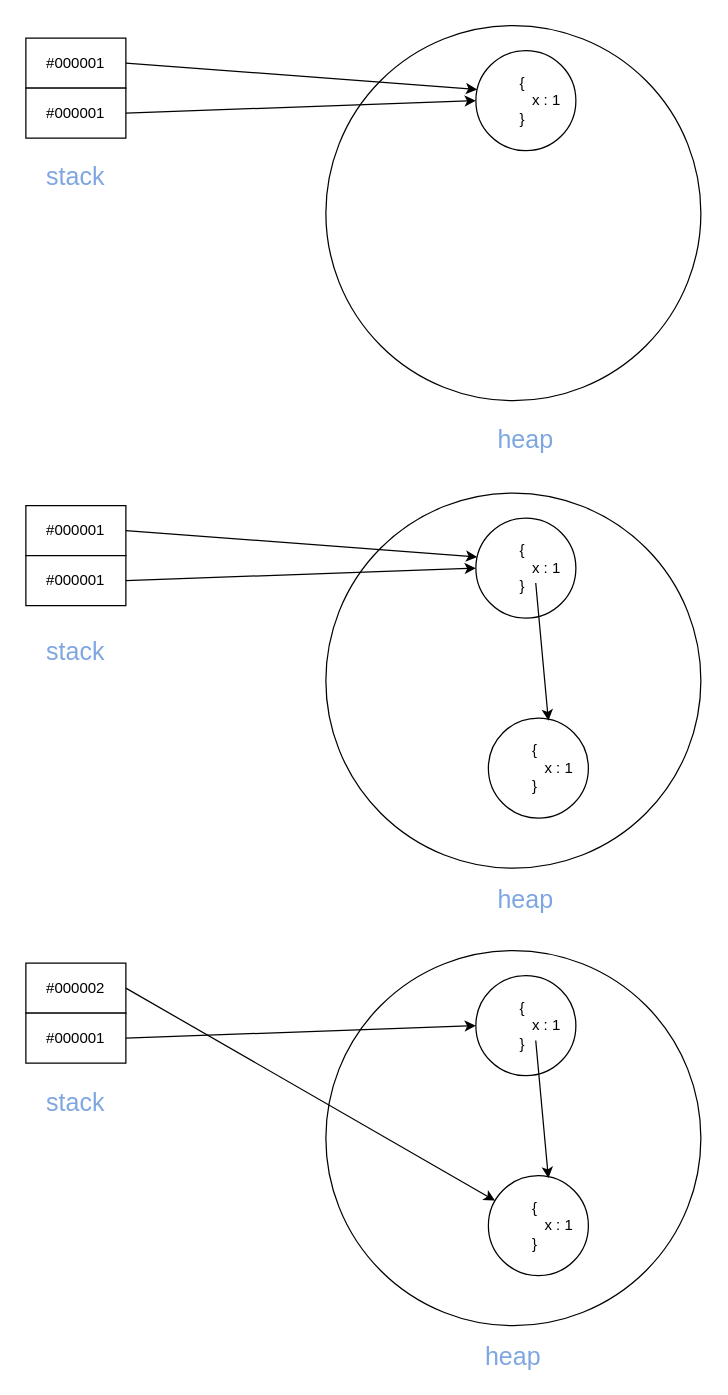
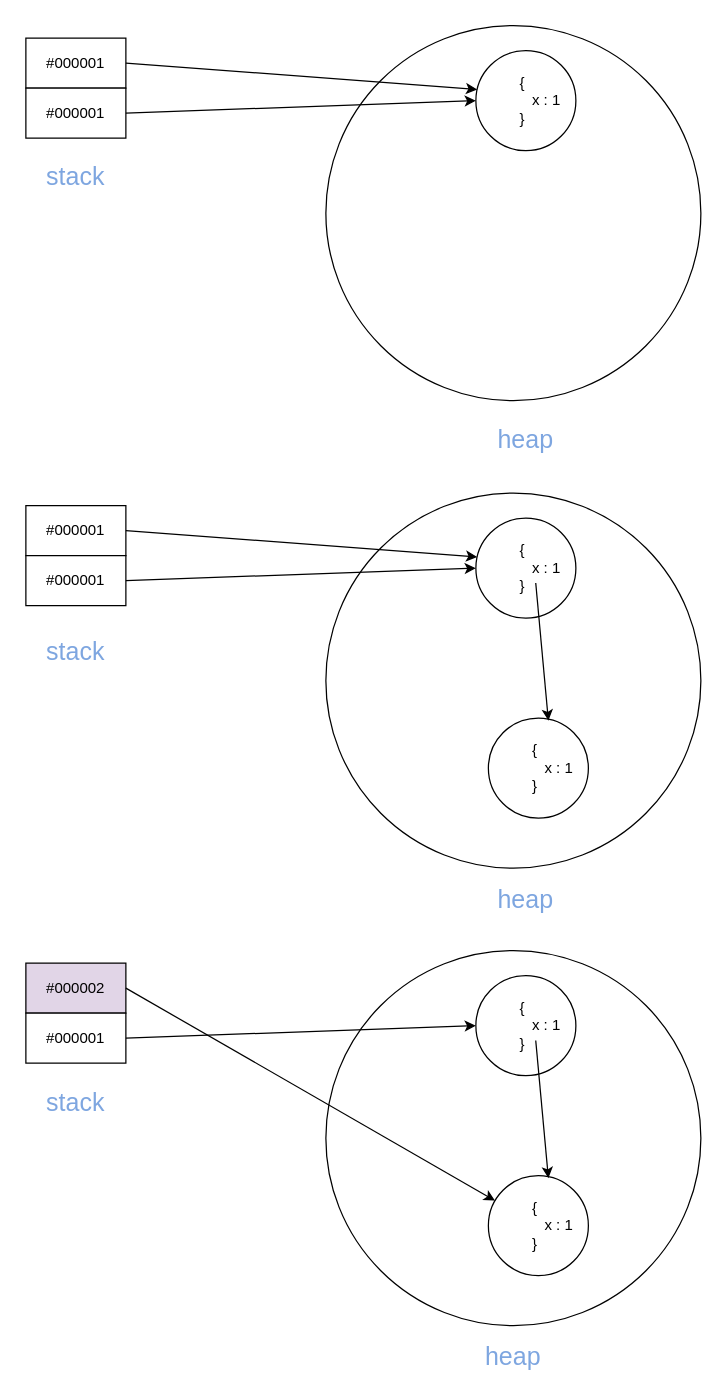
(76, 988) -> (76, 988)
